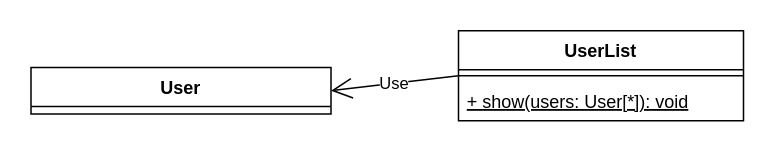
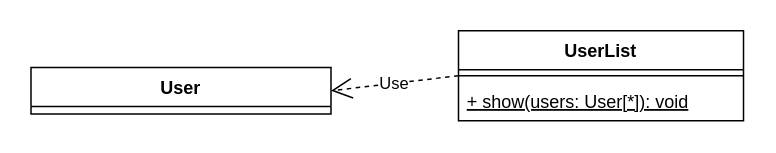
(430, 79) -> (430, 79)
